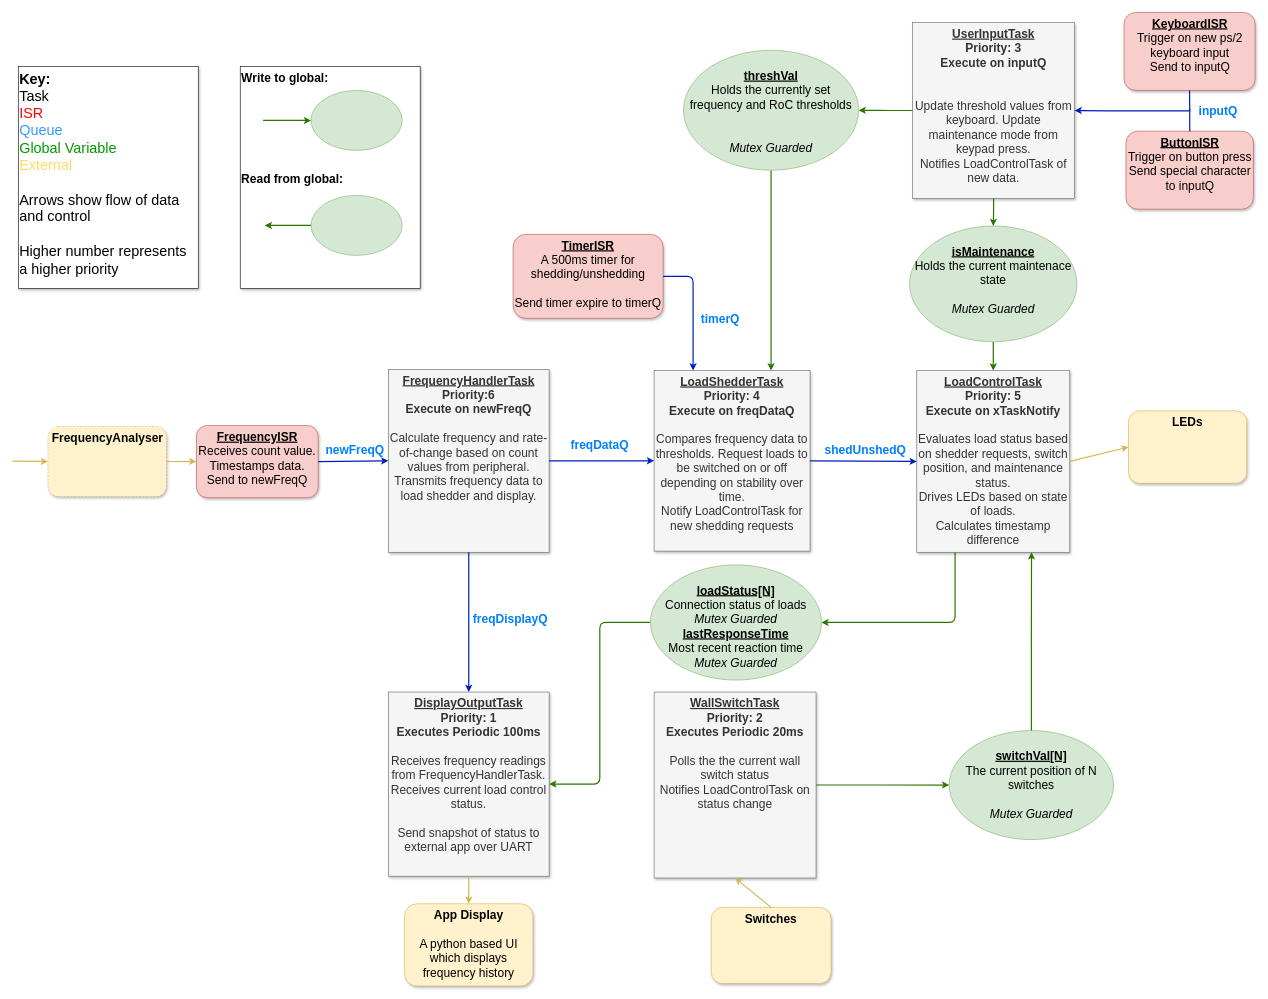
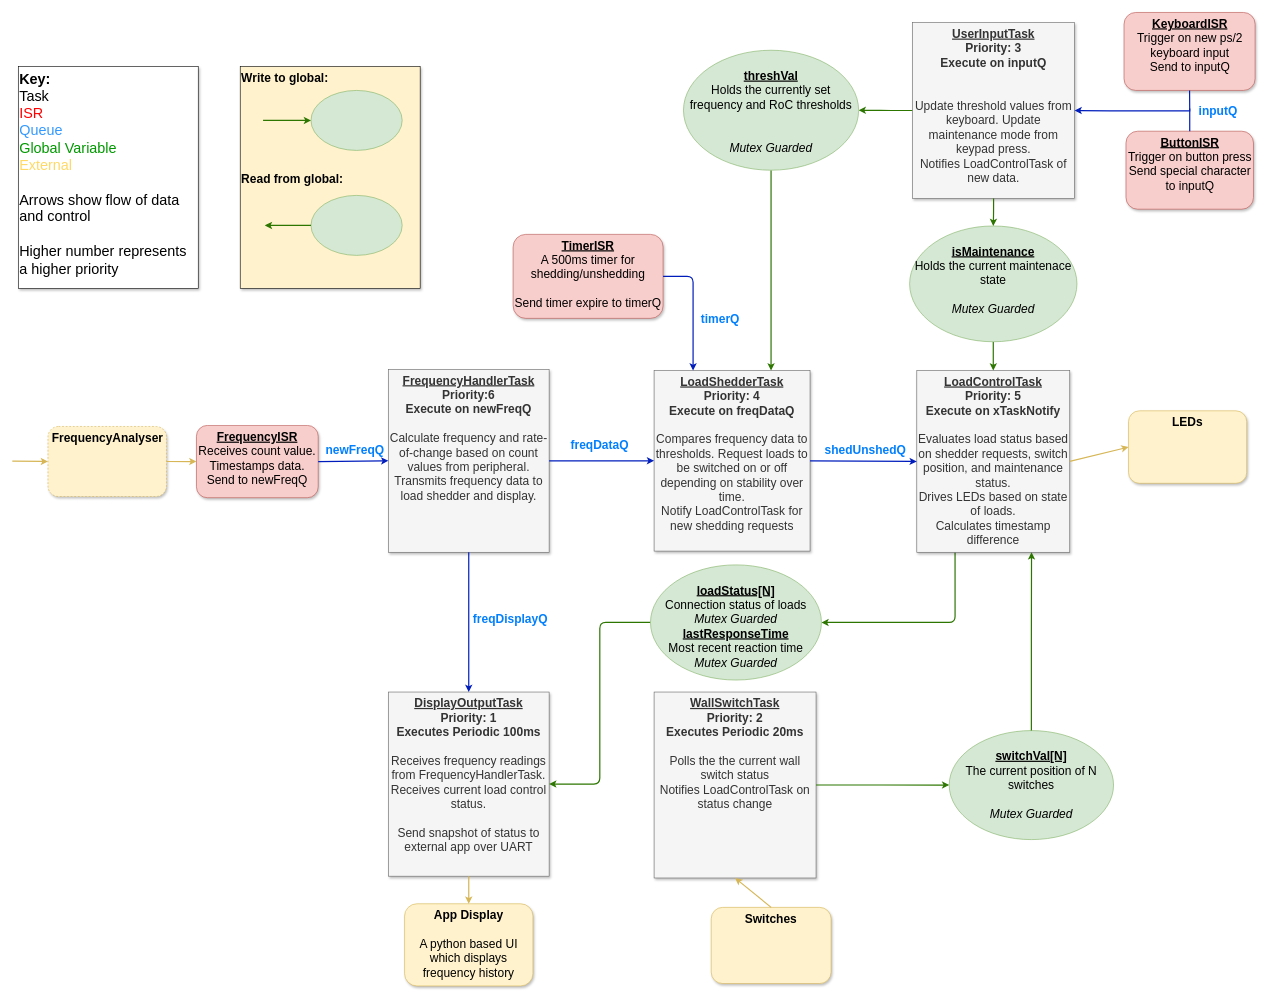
(330, 177) -> (330, 177)
